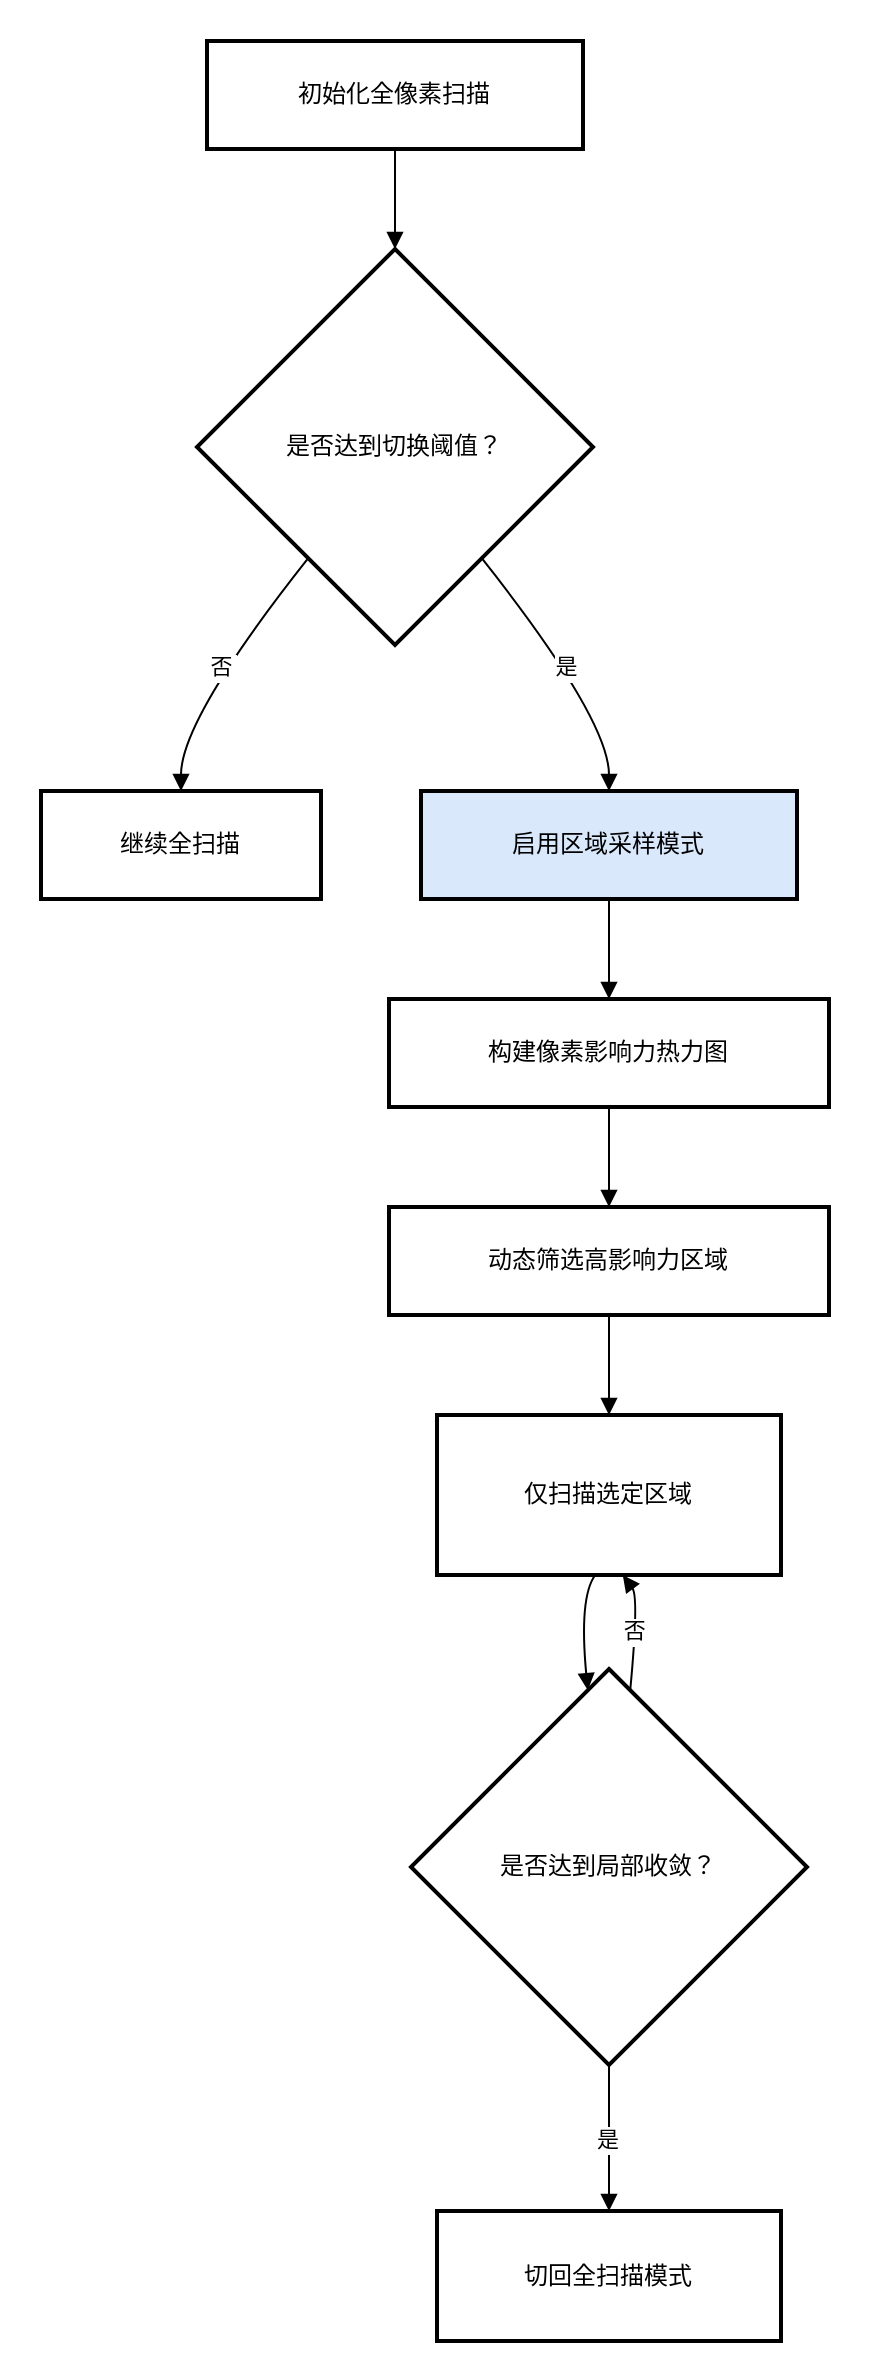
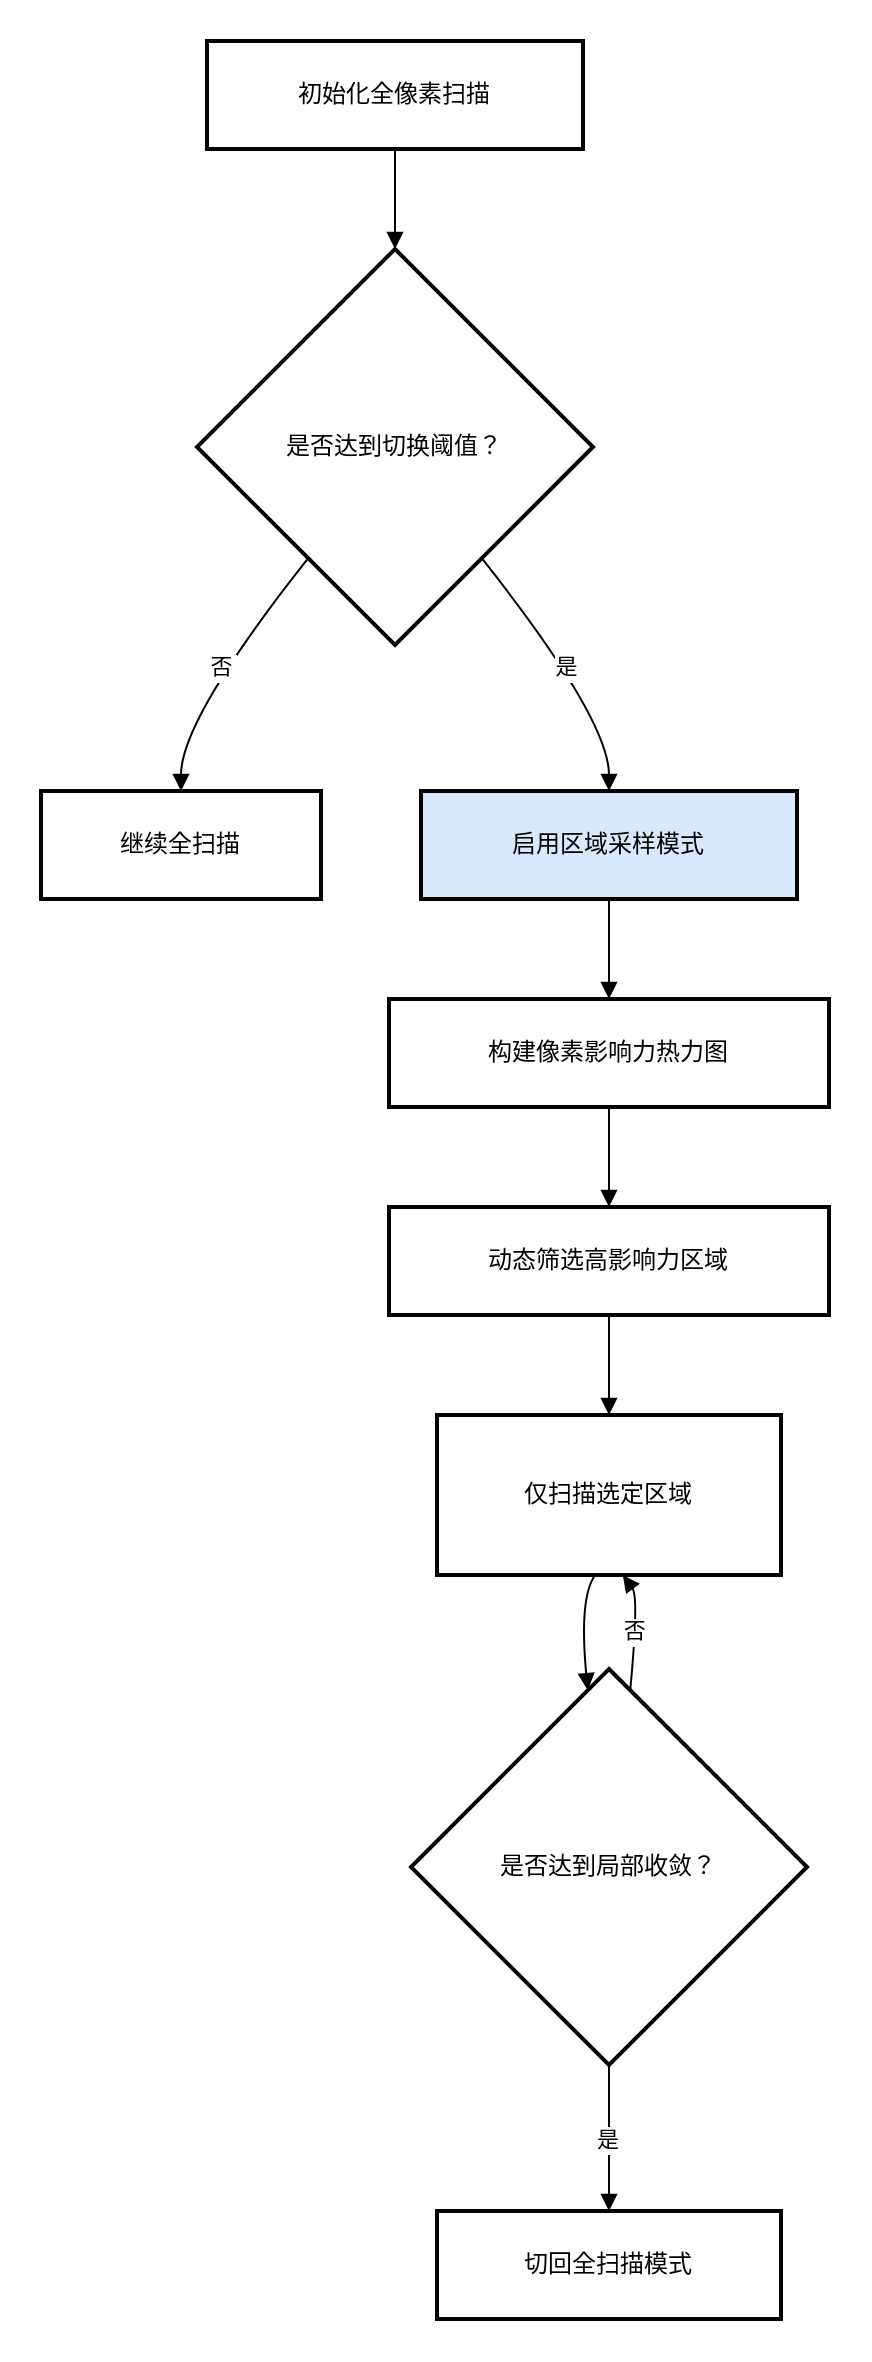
(609, 2276) -> (609, 2265)
